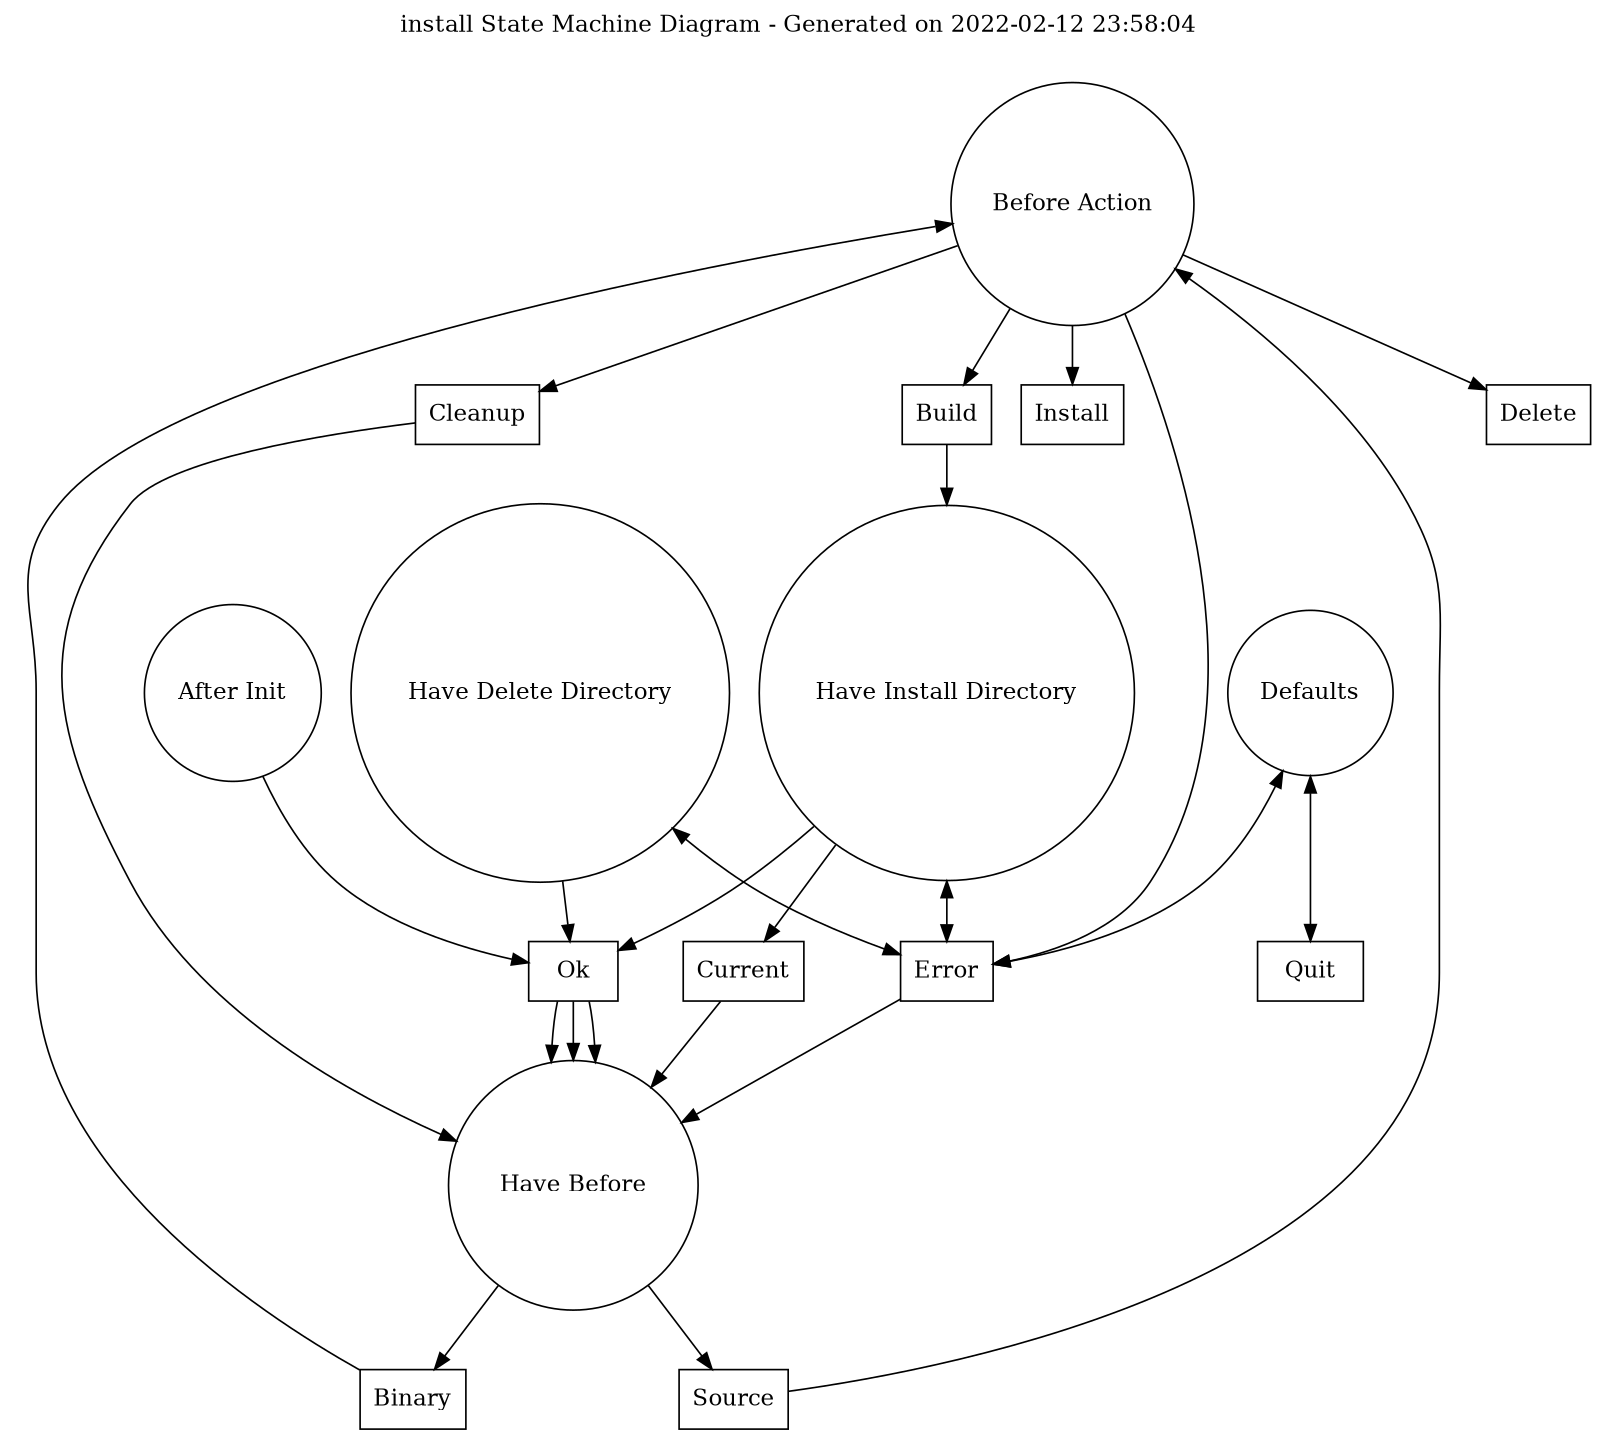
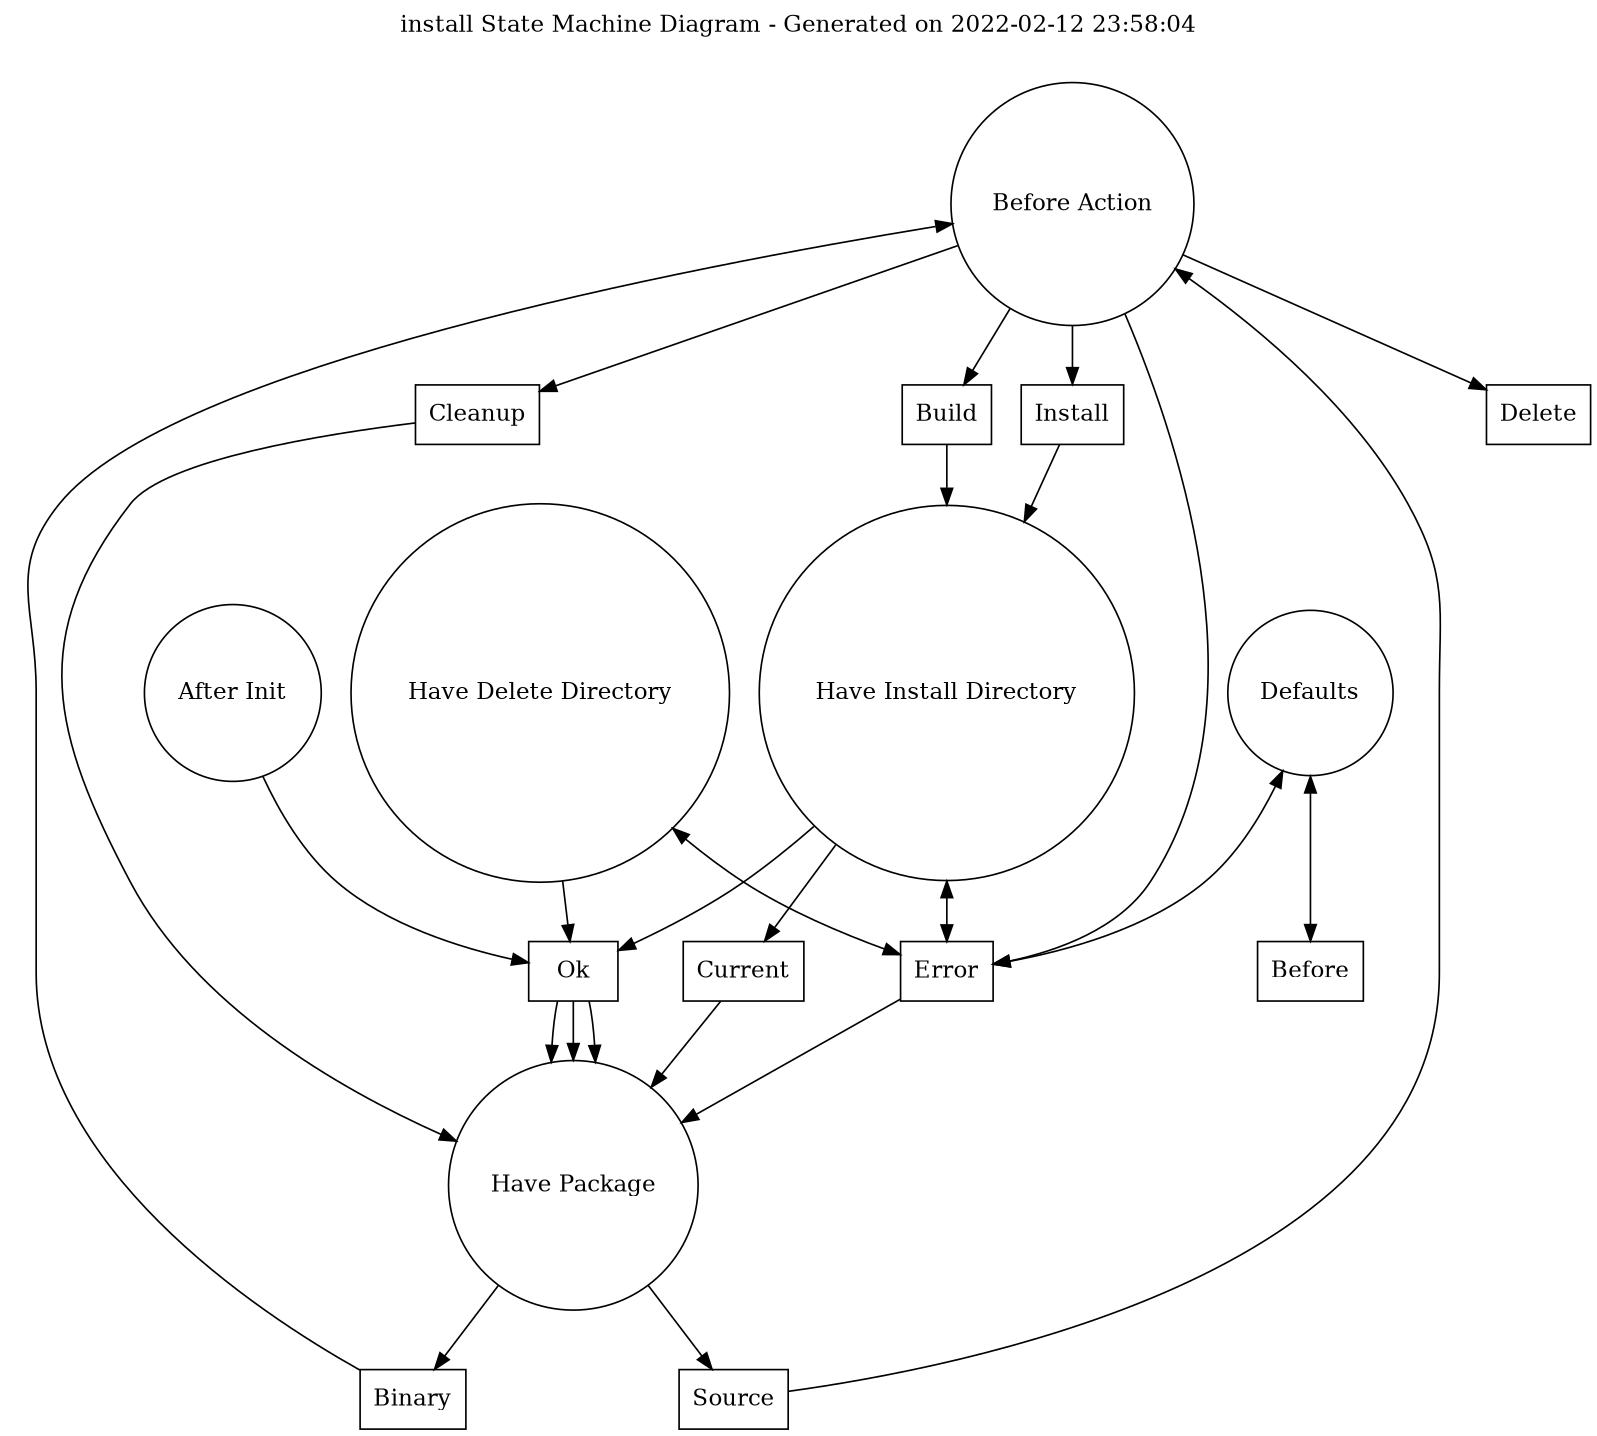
none -> (1045, 476)
(1310, 971) -> (1310, 971)
(573, 1185) -> (573, 1185)
